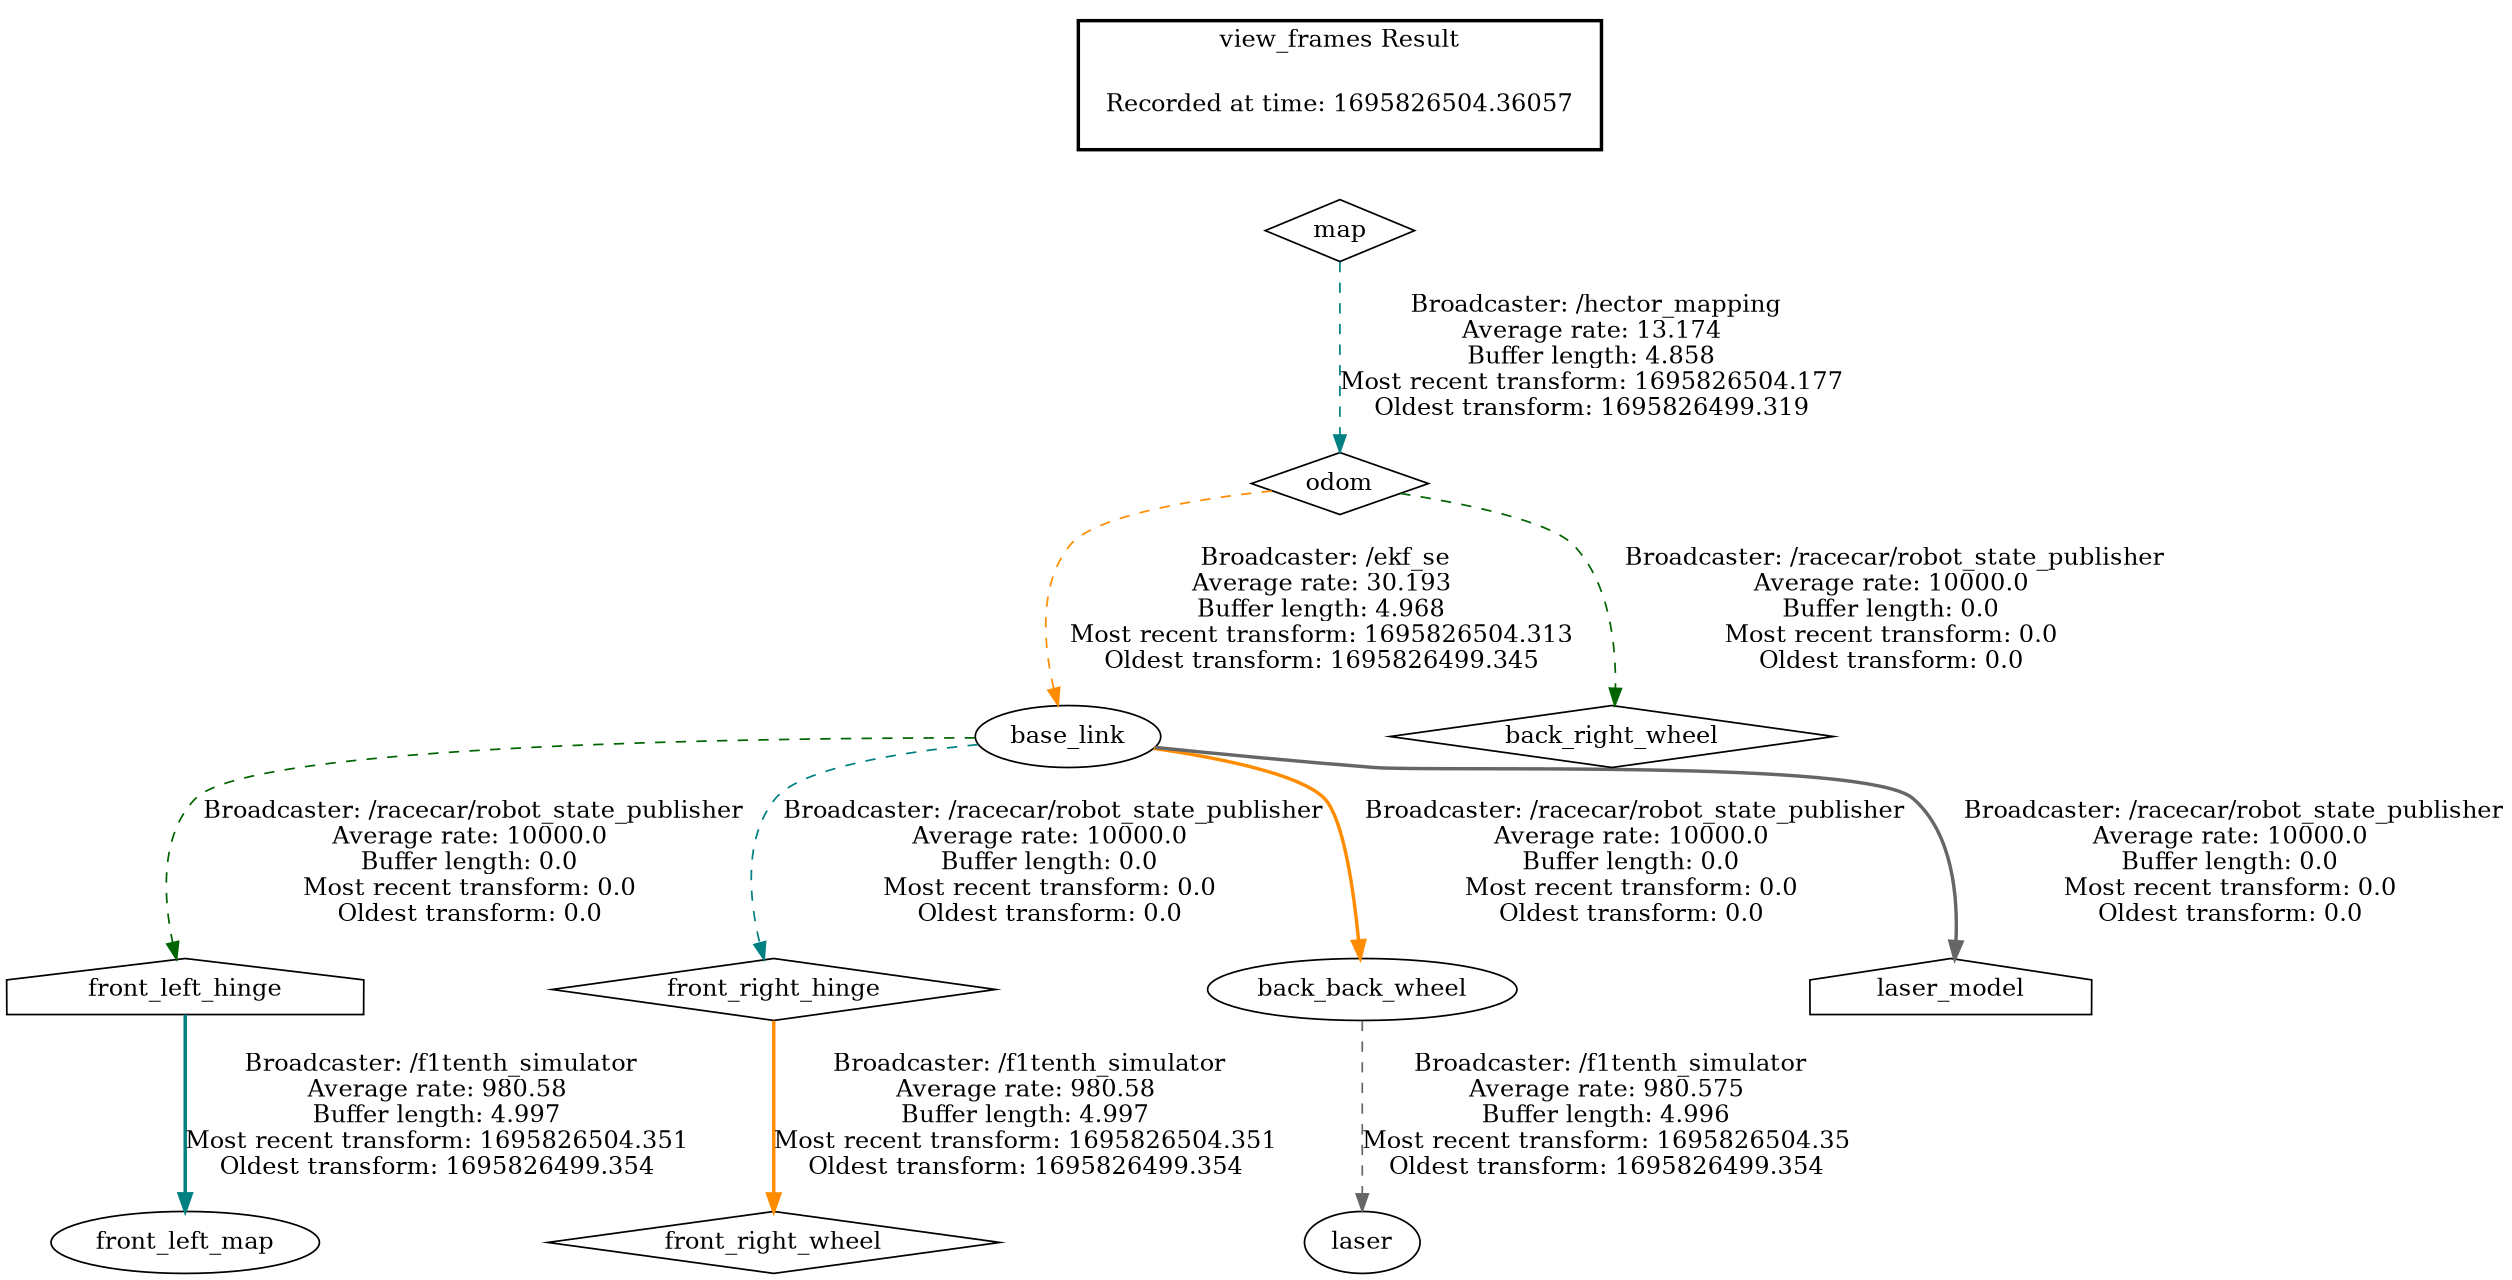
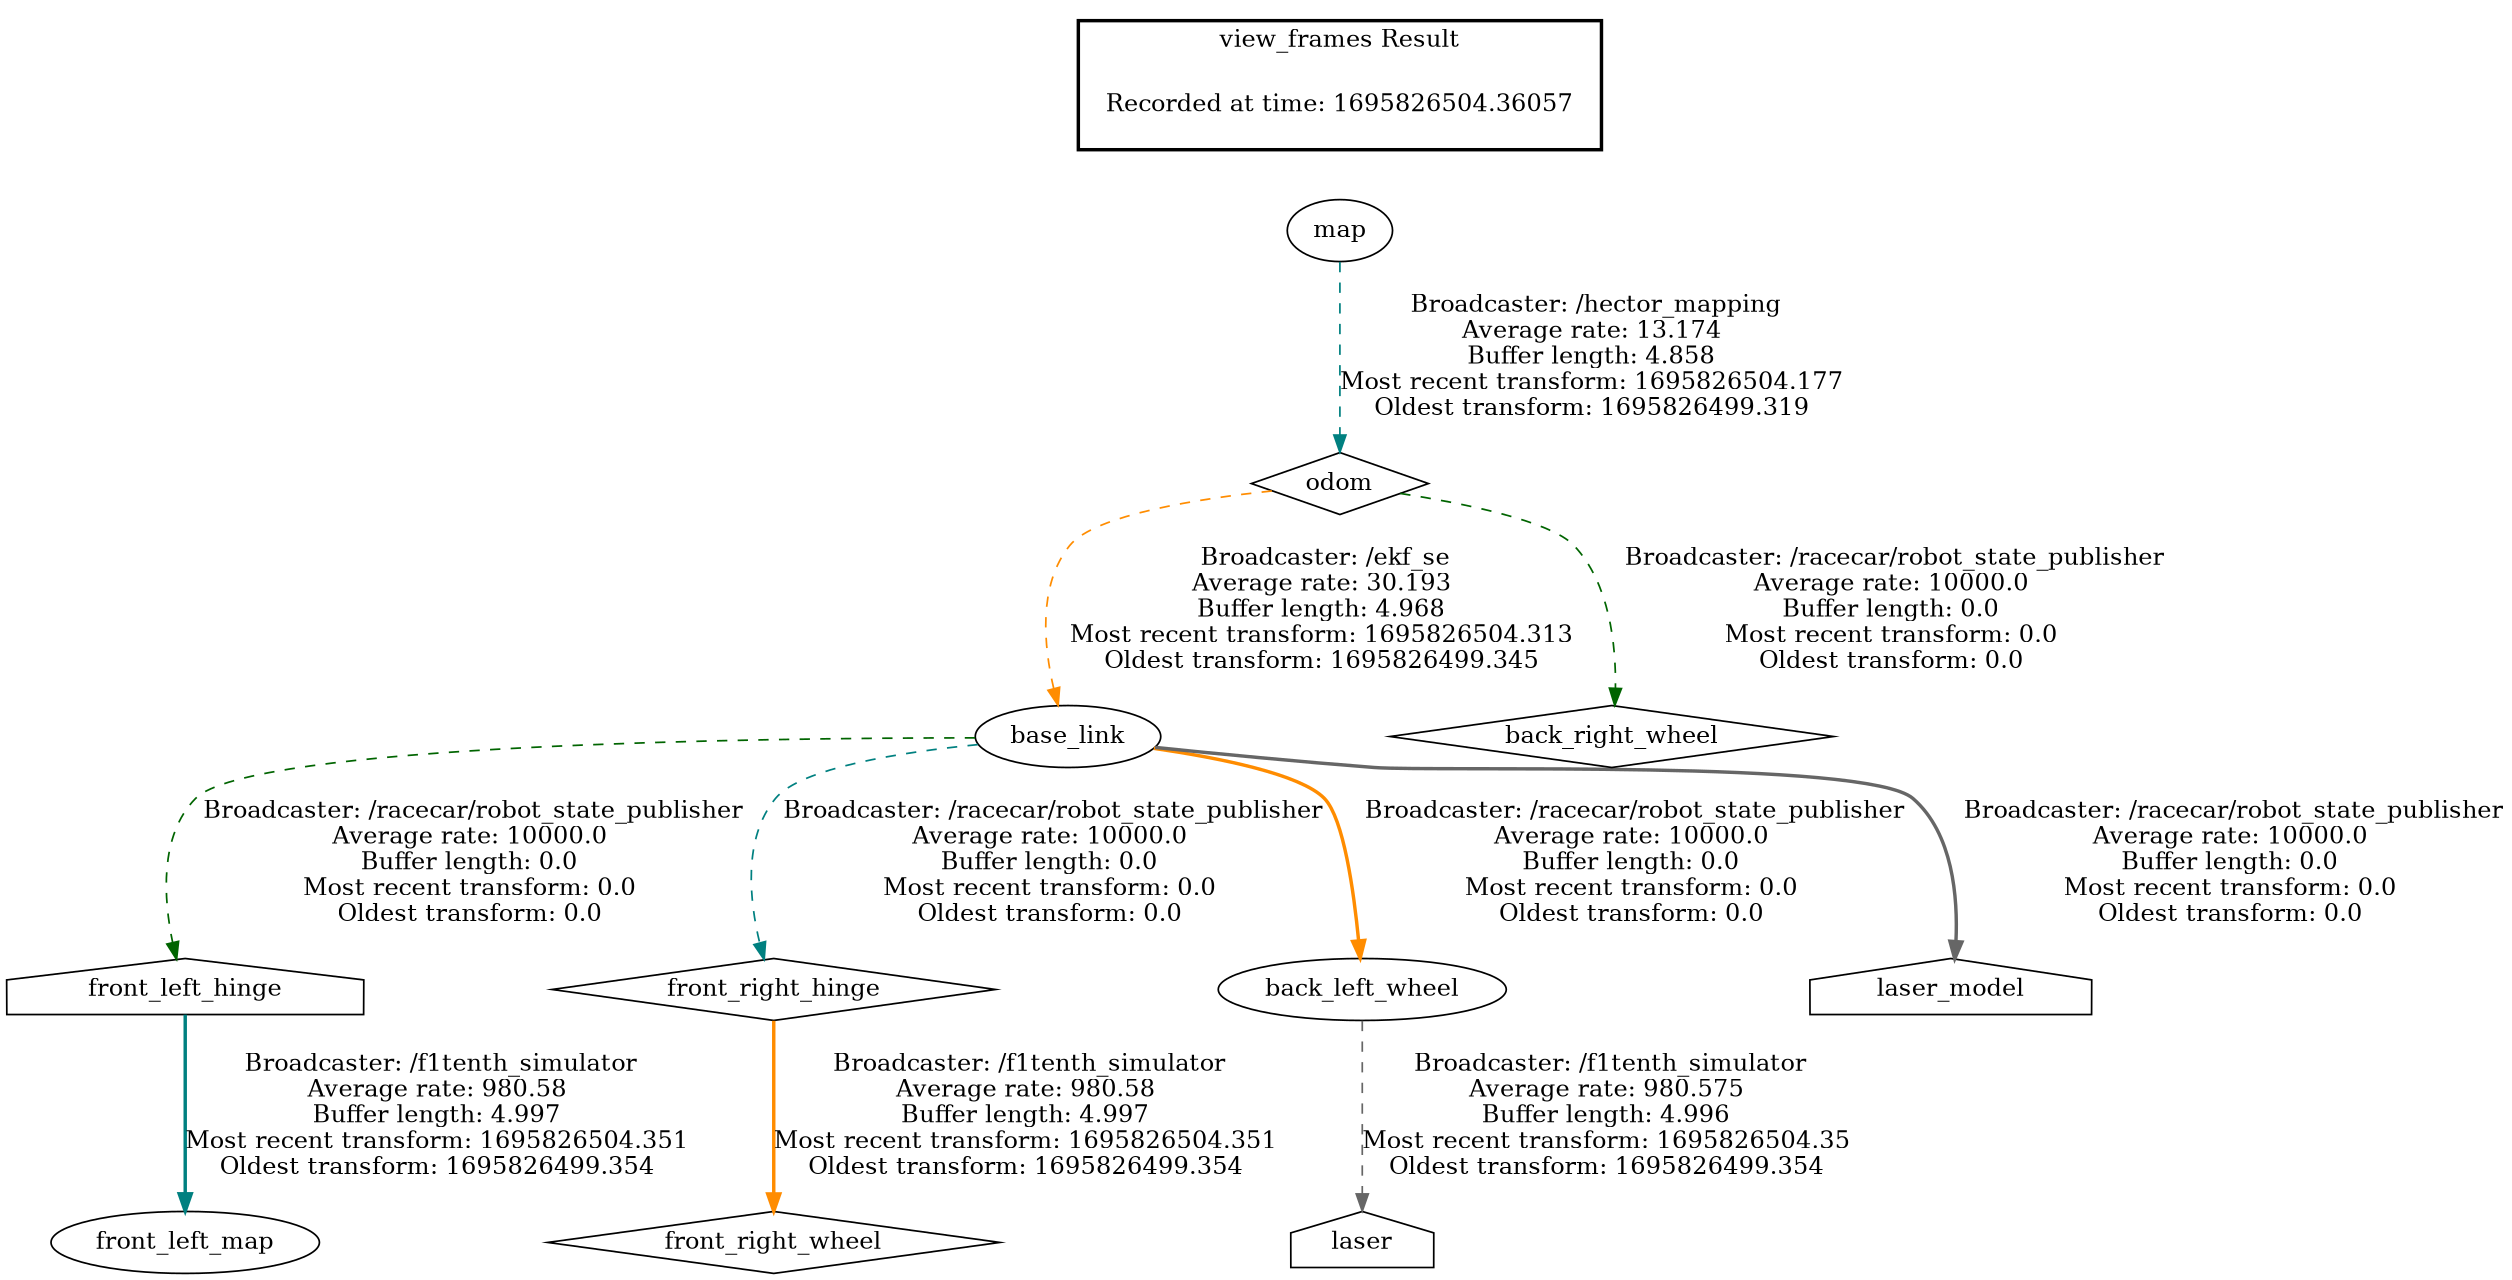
(1340, 231) -> (1340, 231)
(1362, 989) -> (1362, 989)
(1362, 1242) -> (1362, 1242)
